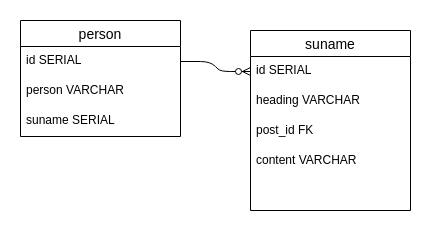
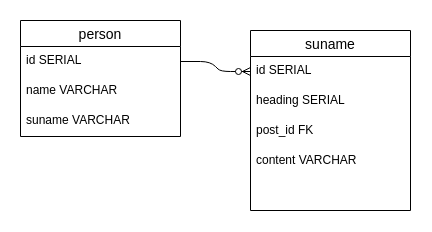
(71, 90) -> (65, 90)
(303, 100) -> (300, 100)
(68, 120) -> (71, 120)
